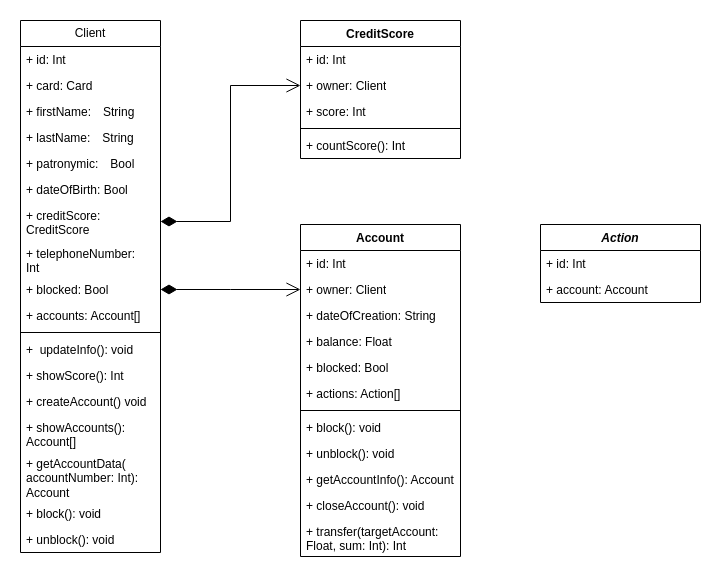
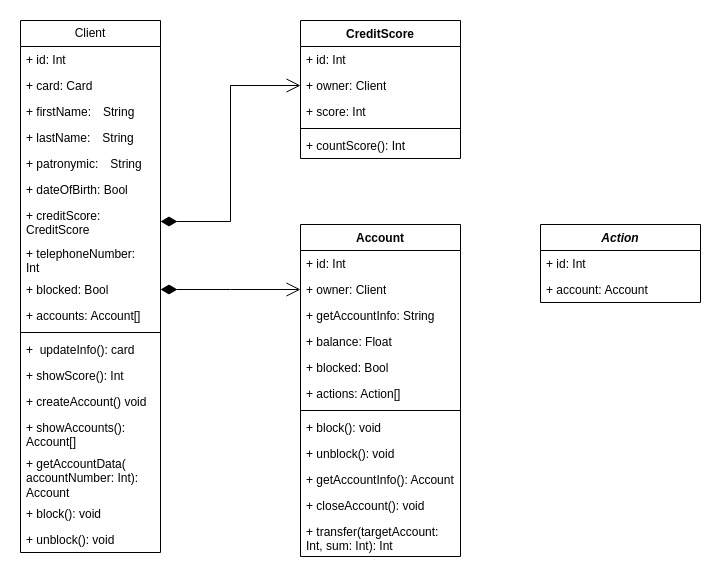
(83, 165) -> (90, 165)
(379, 317) -> (381, 317)
(91, 351) -> (92, 358)
(382, 540) -> (382, 540)
